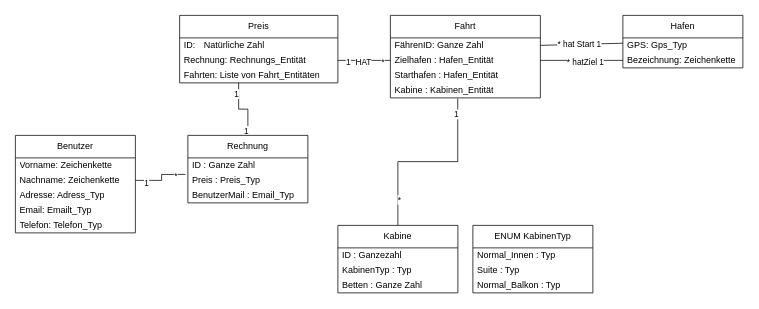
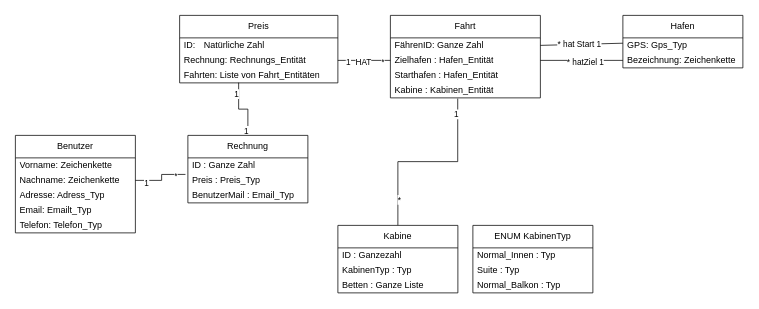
(384, 285) -> (387, 285)
